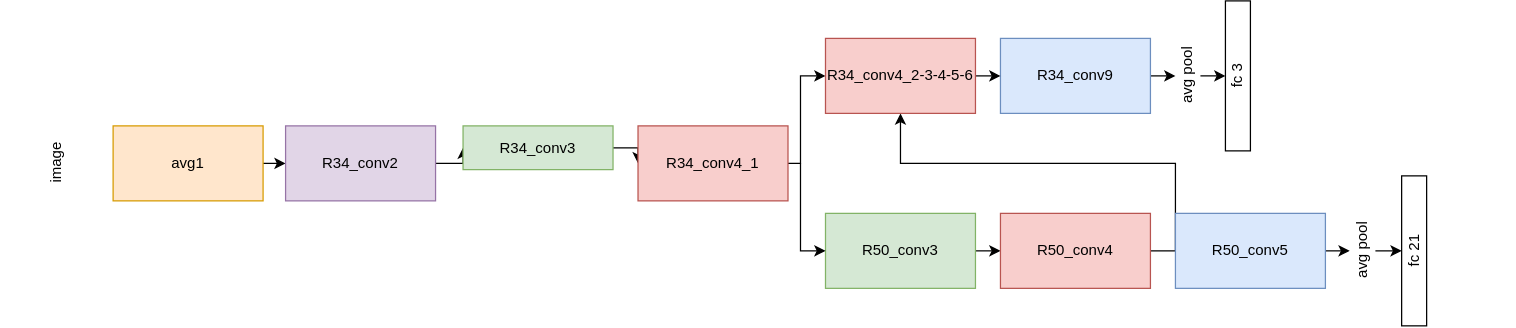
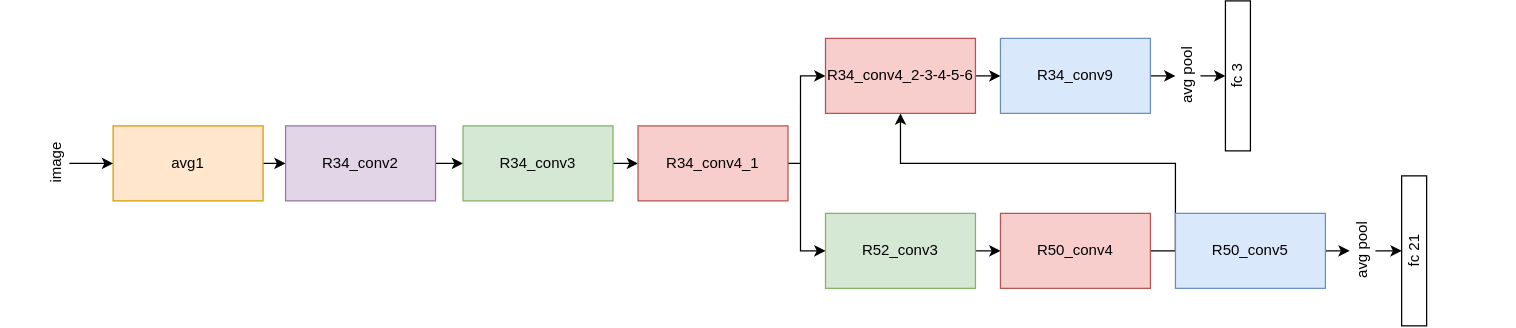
(538, 148) -> (538, 163)
none -> (93, 163)
(901, 251) -> (901, 251)
